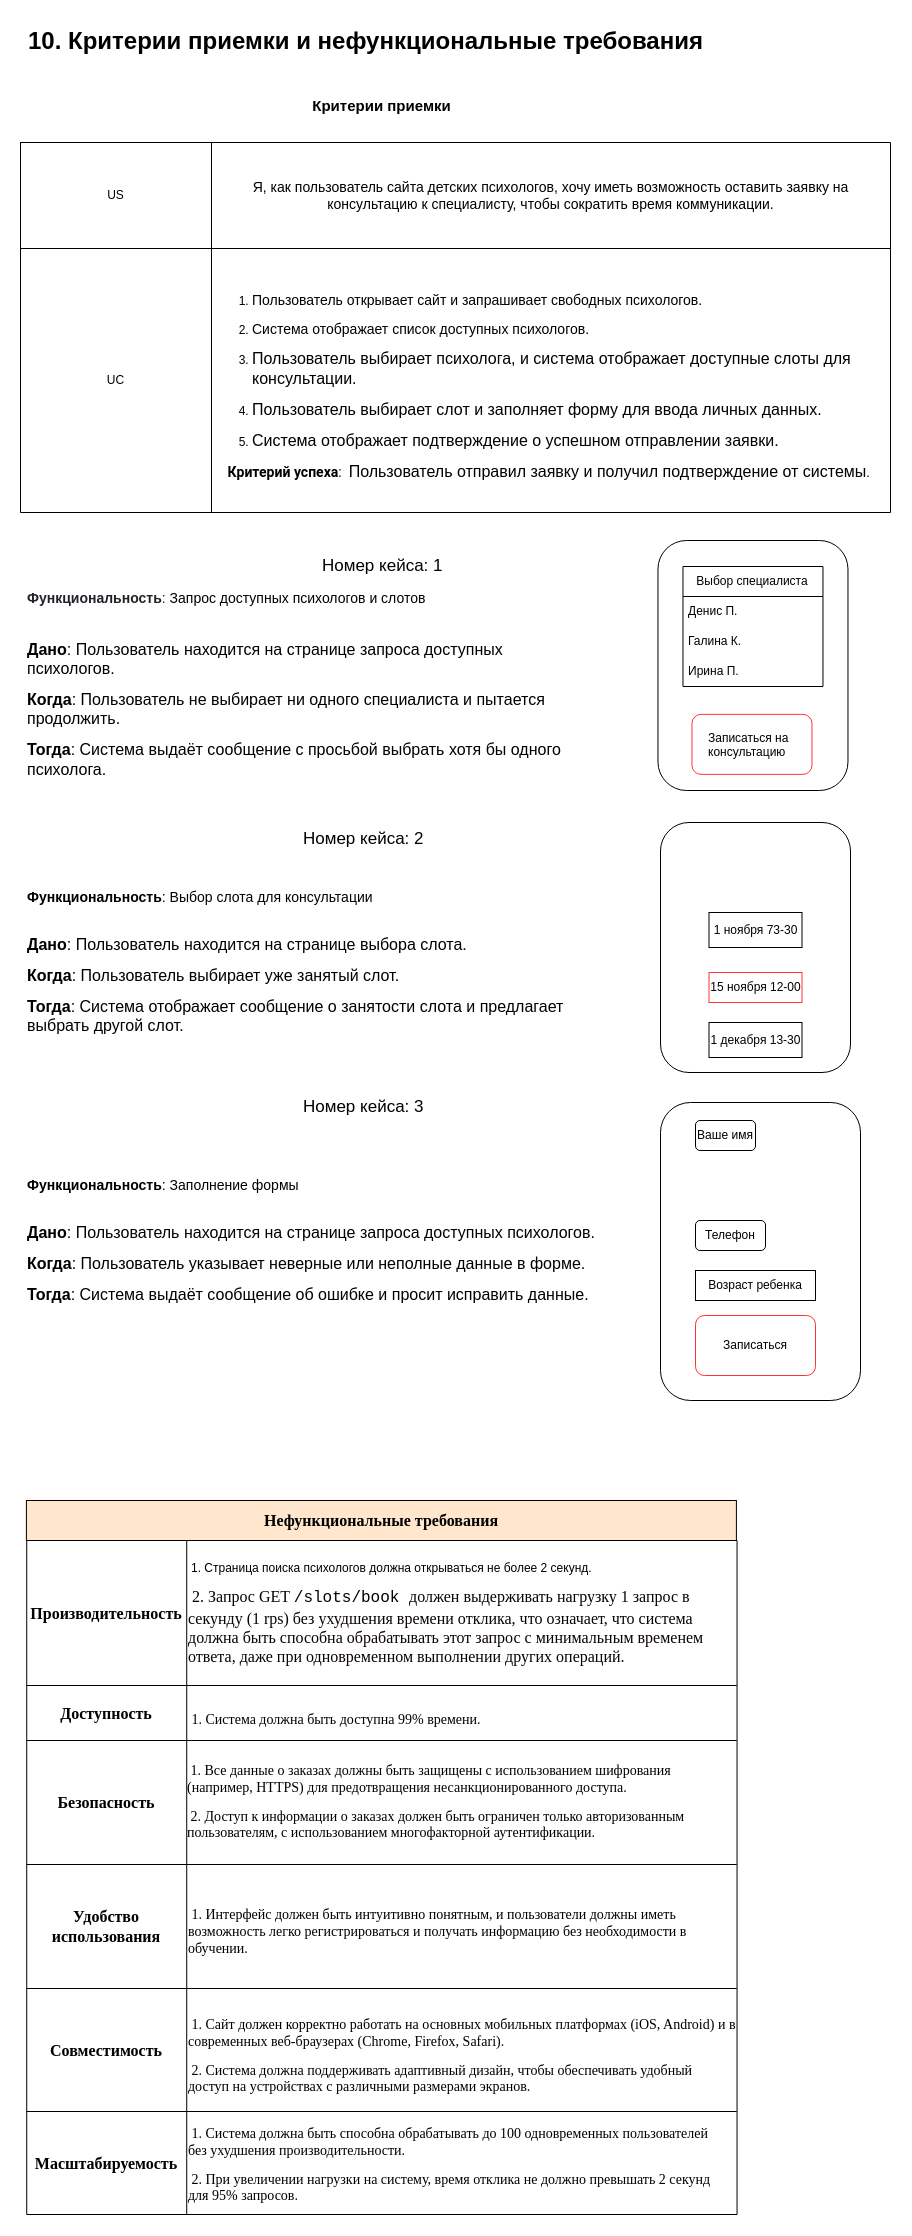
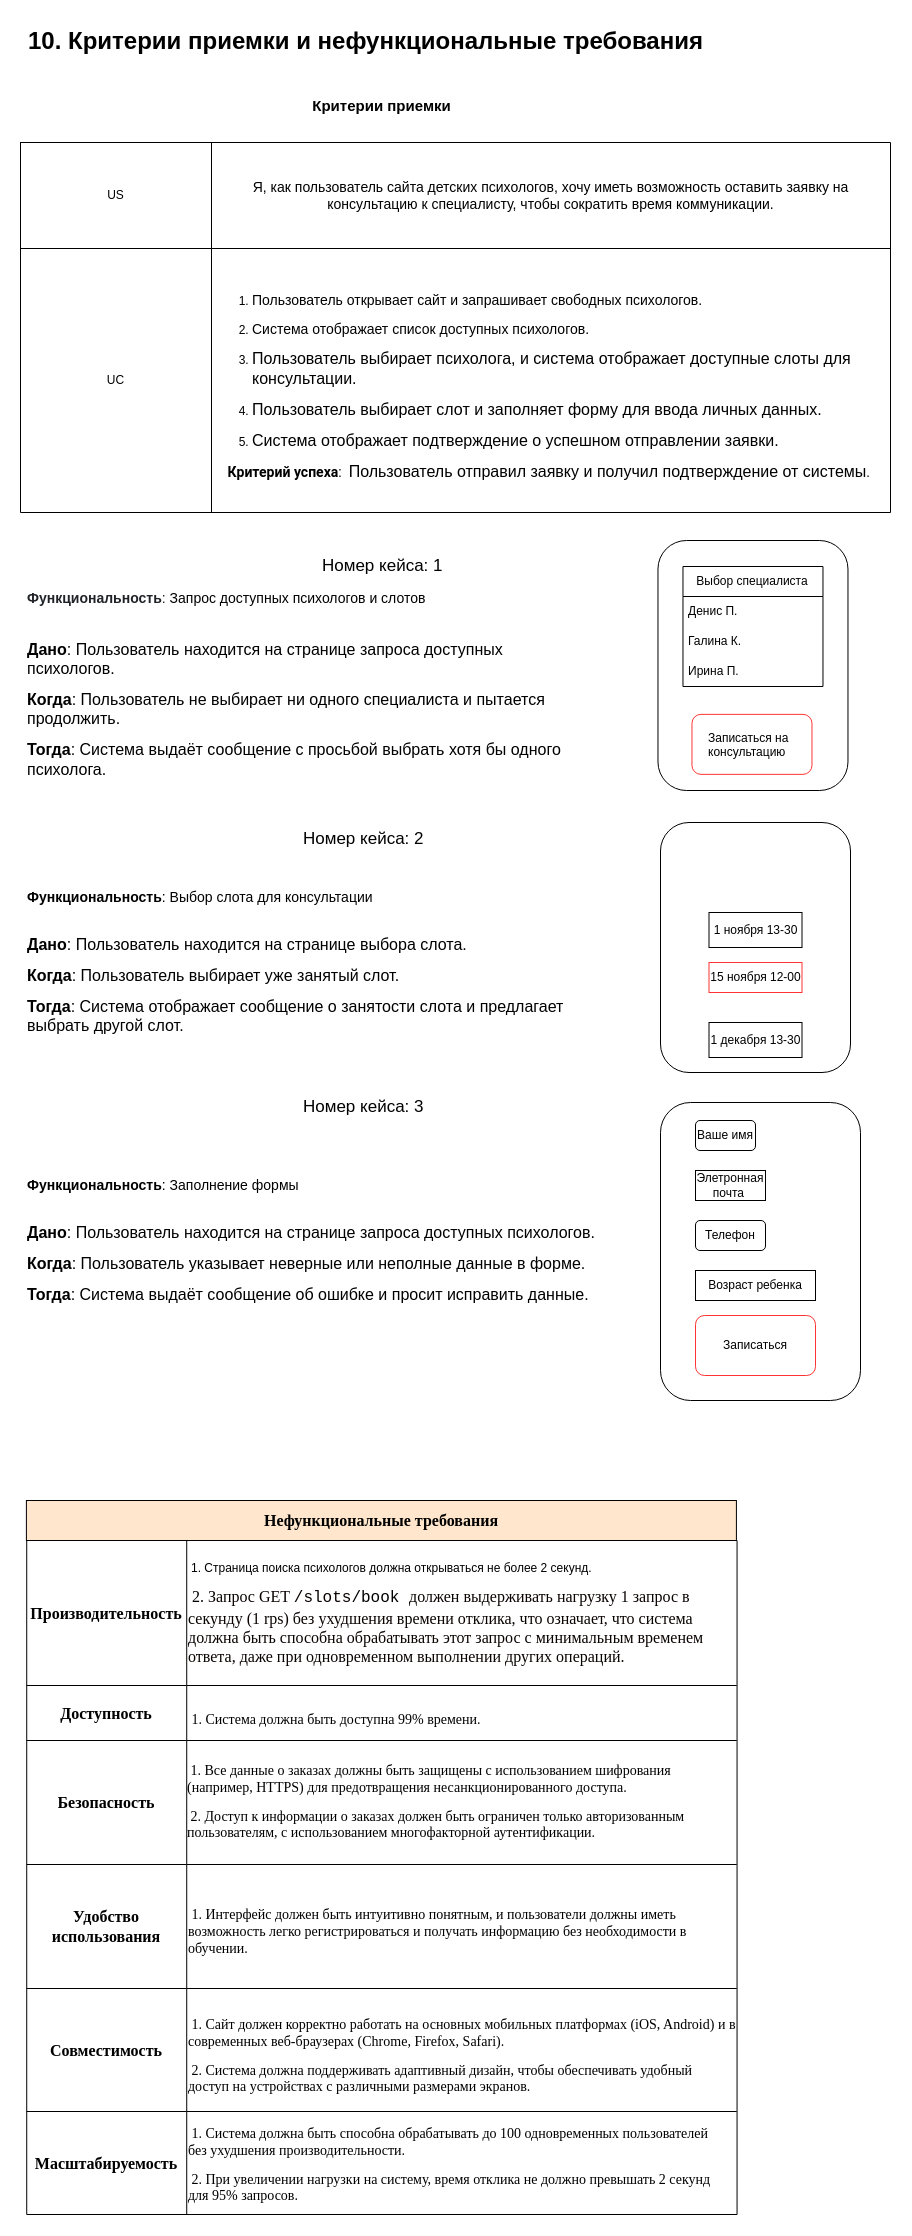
(756, 931) -> (756, 931)
(756, 988) -> (756, 978)
none -> (731, 1186)
